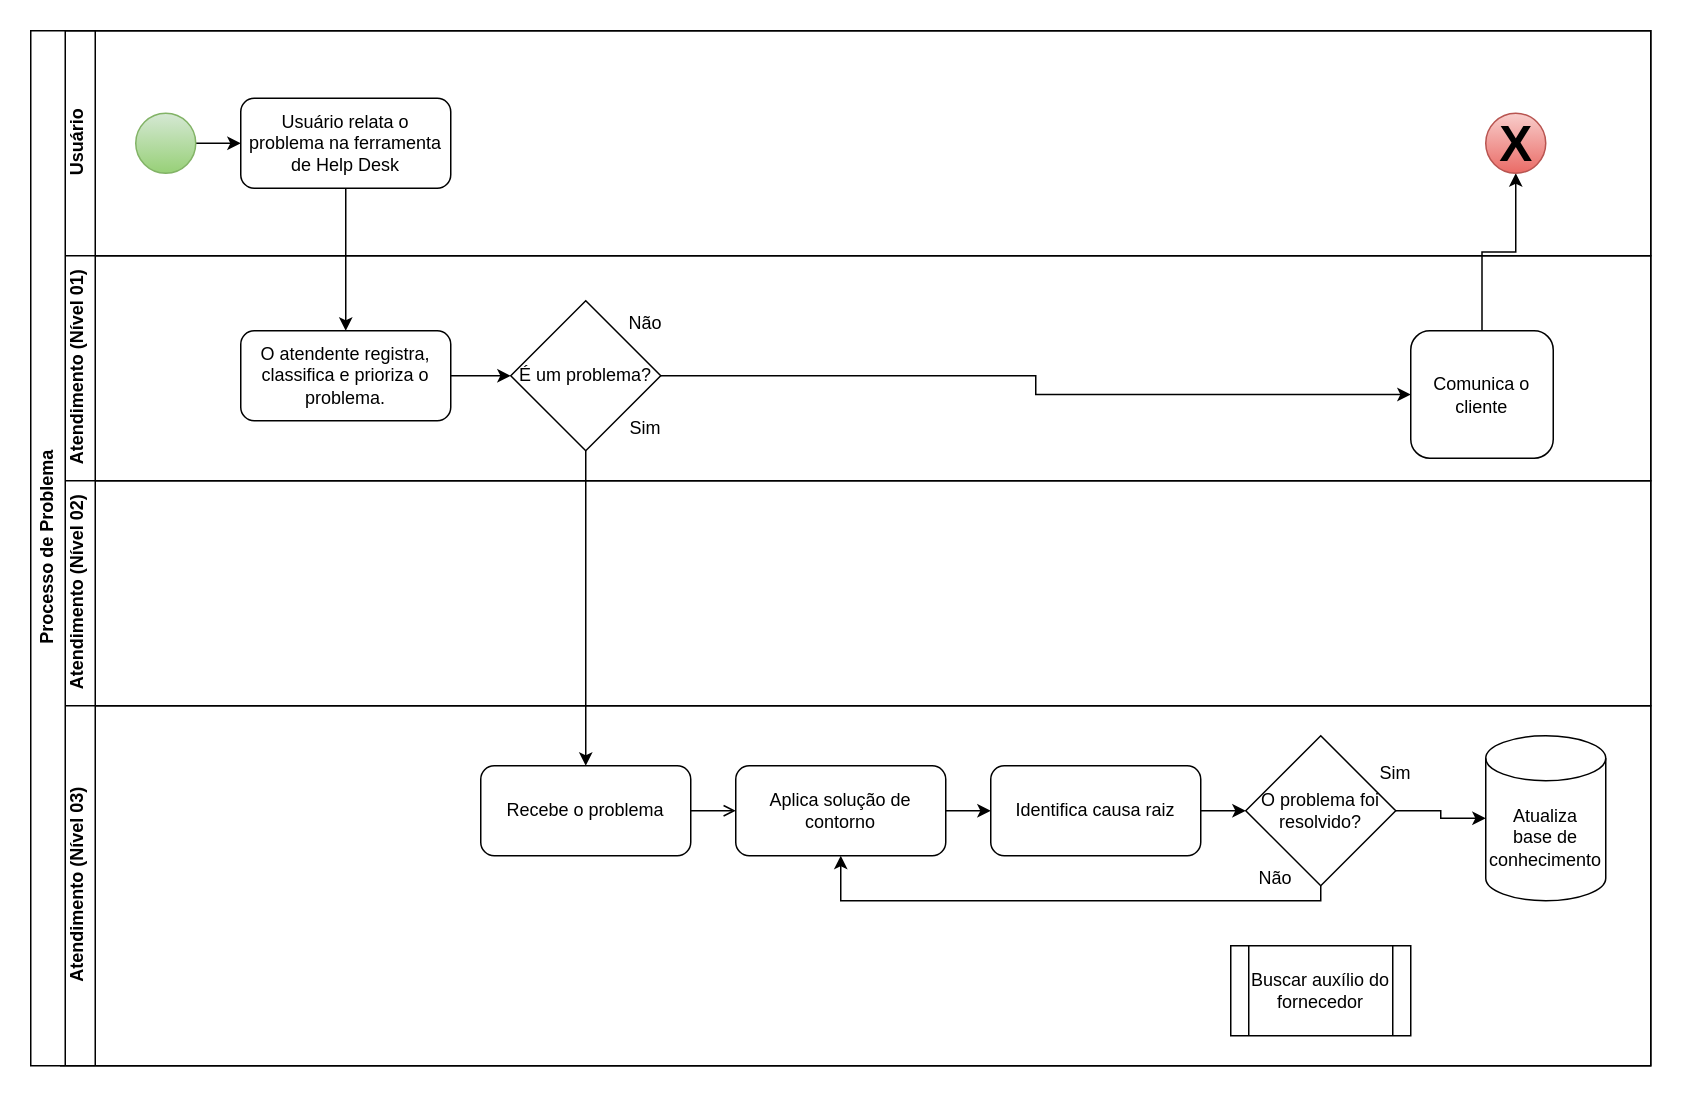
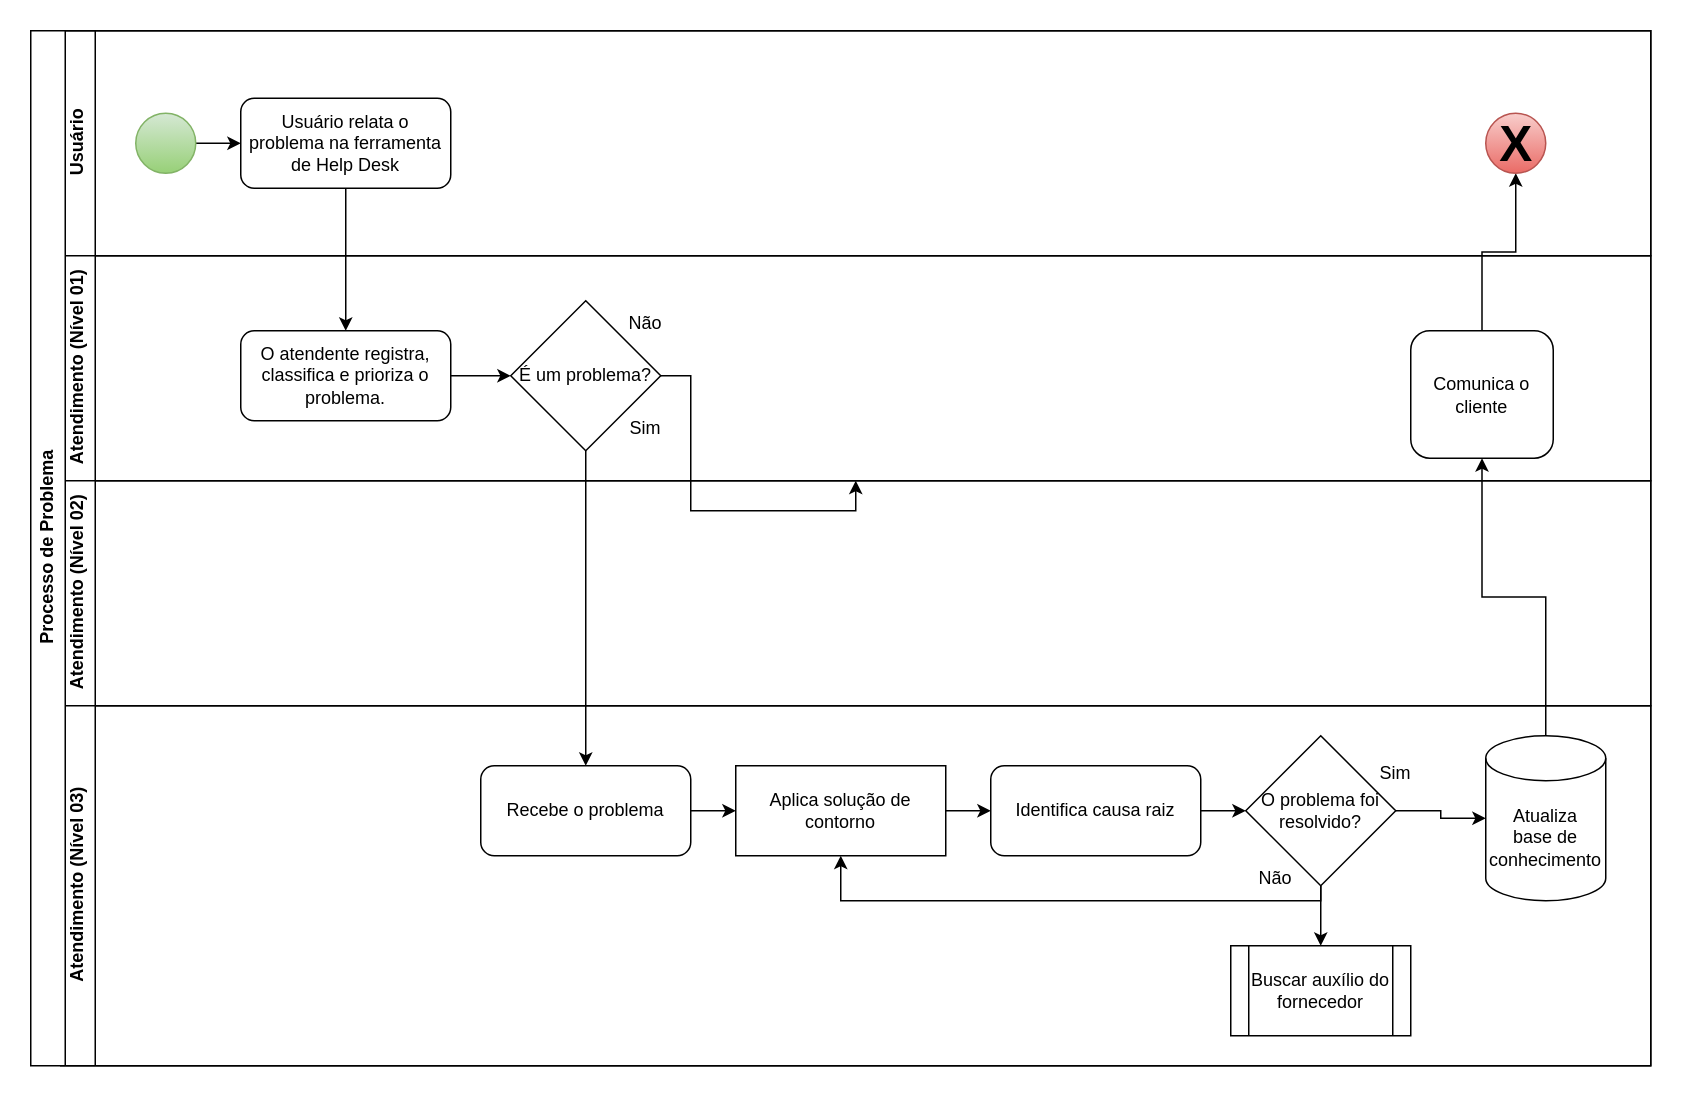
(1036, 393) -> (714, 511)
none -> (1518, 597)
(726, 811) -> (724, 811)
(841, 811) -> (841, 811)
none -> (1321, 918)
